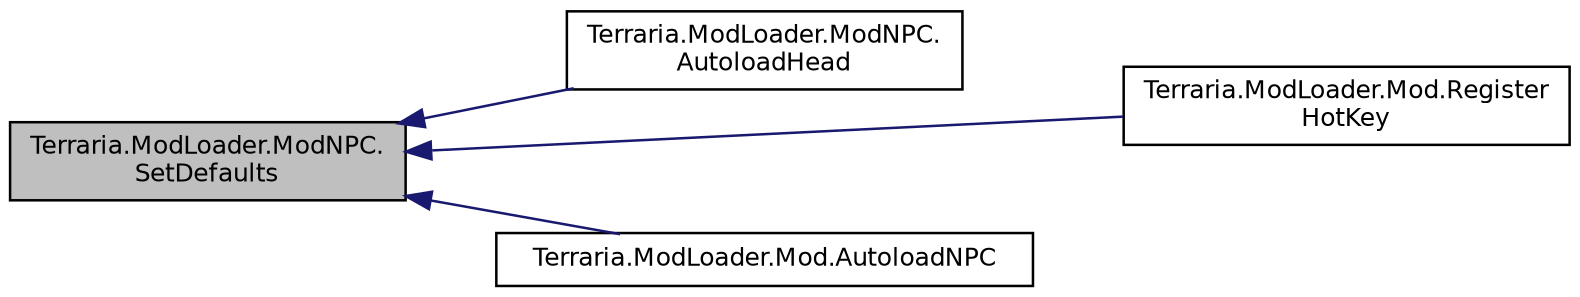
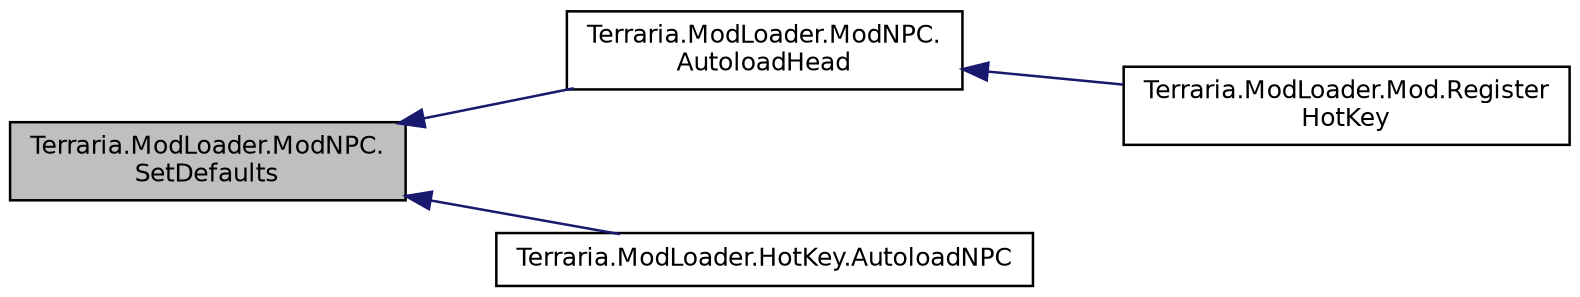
(778, 134) -> (1056, 78)
(765, 260) -> (765, 260)
